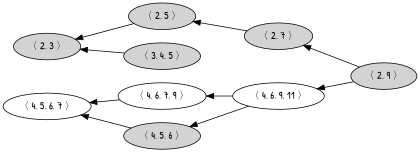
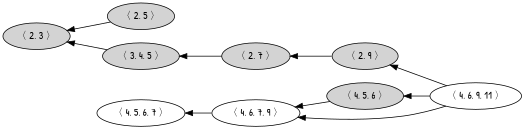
(224, 27) -> (204, 56)
(339, 85) -> (422, 77)
(110, 122) -> (316, 104)
